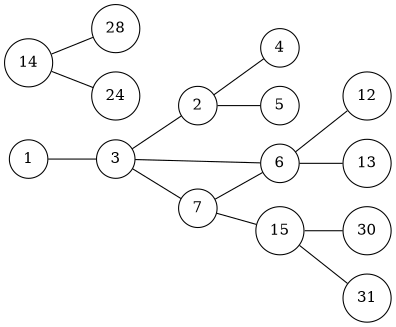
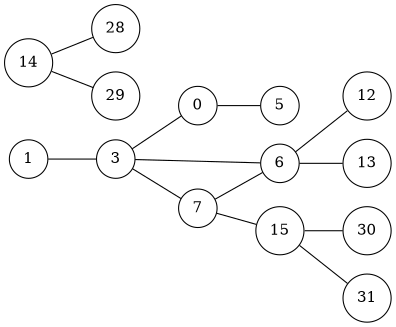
(280, 48) -> none
(116, 96) -> (116, 96)
(198, 106) -> (198, 106)
